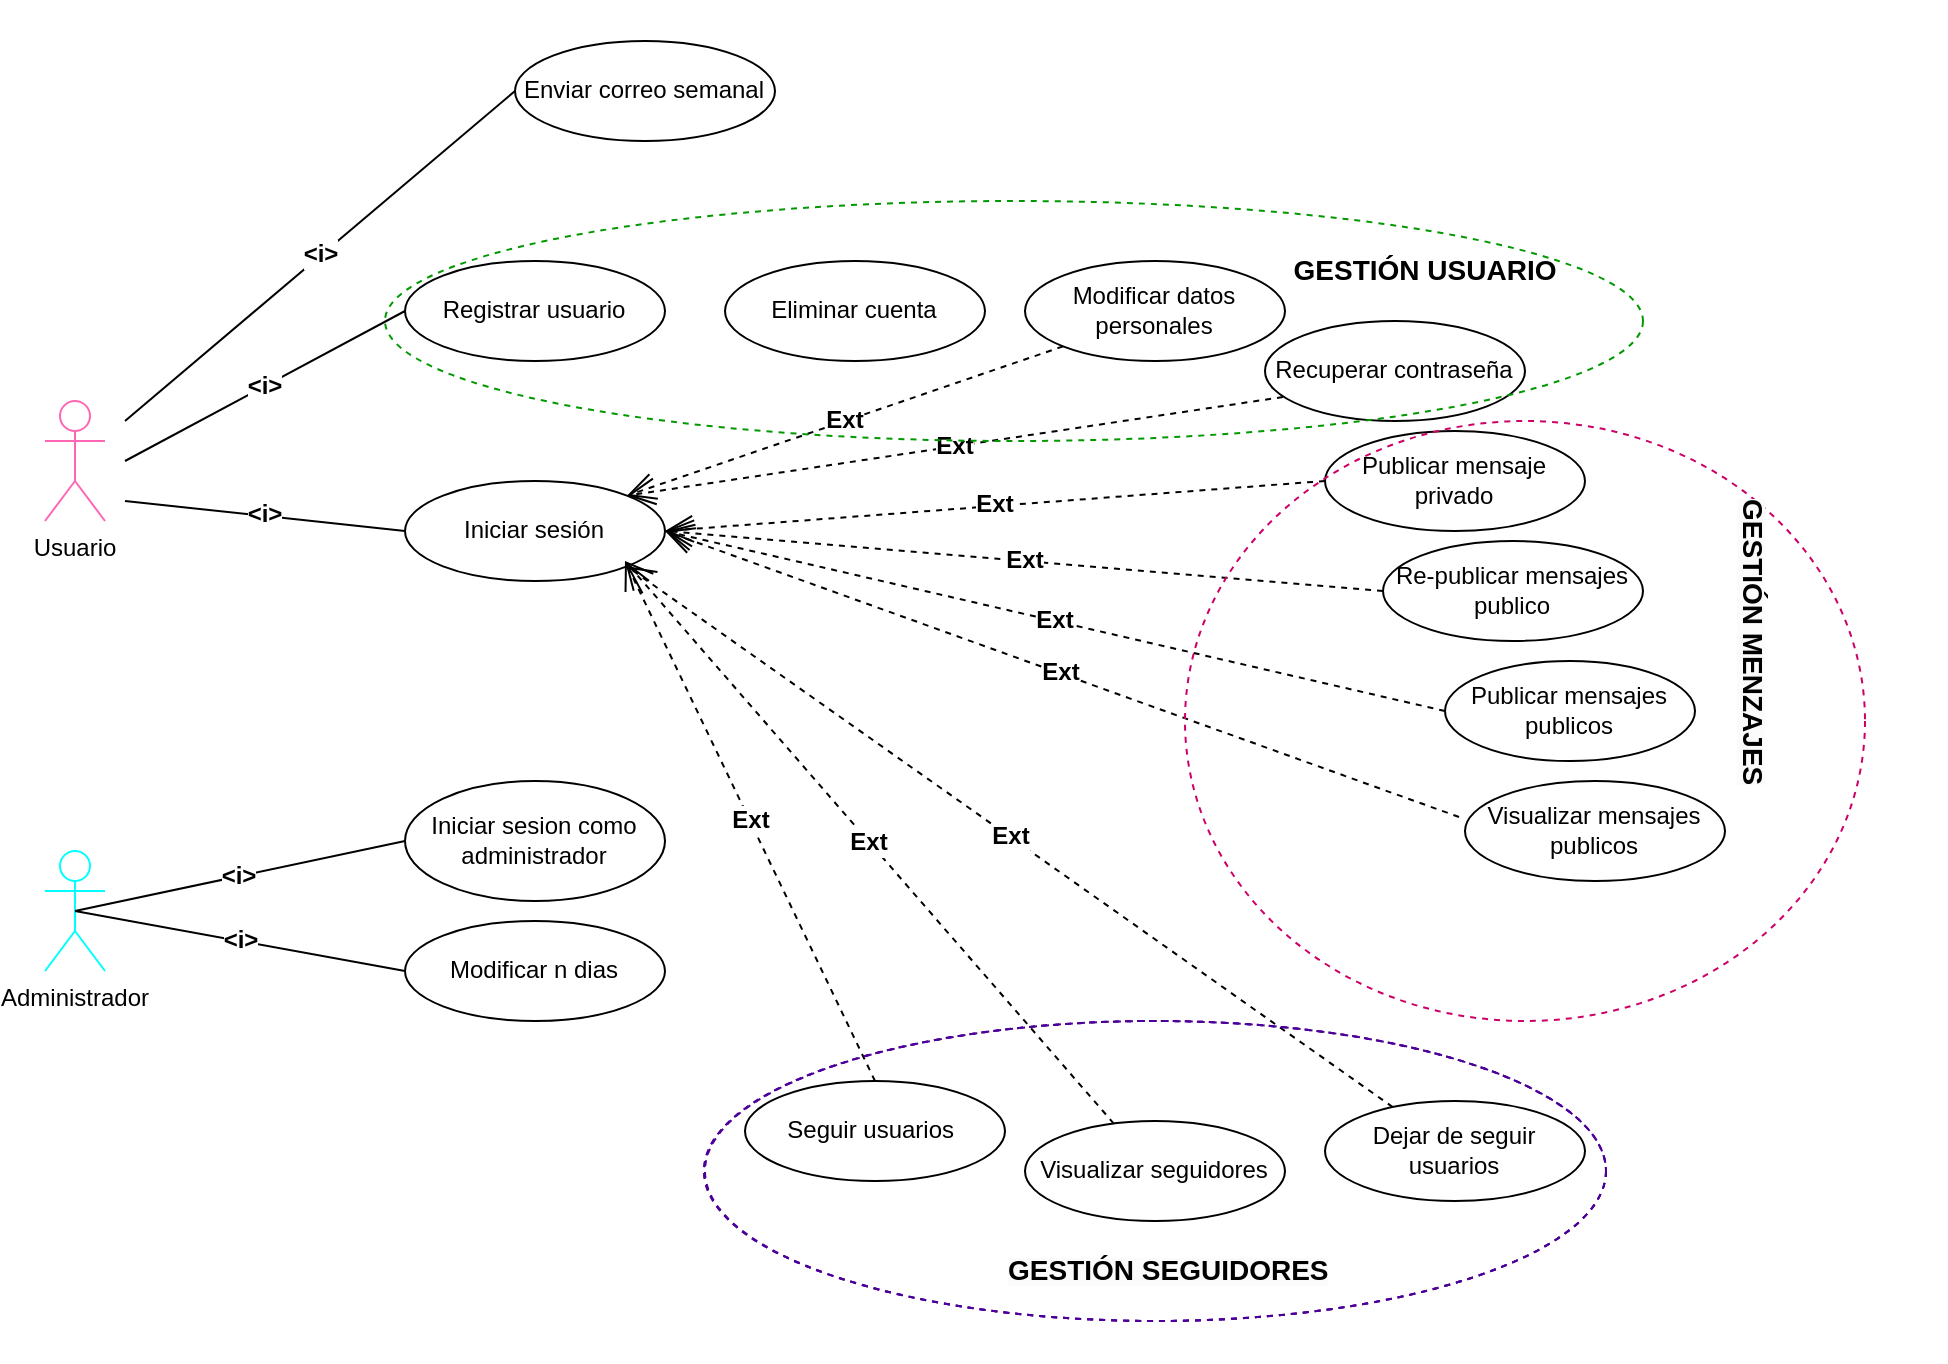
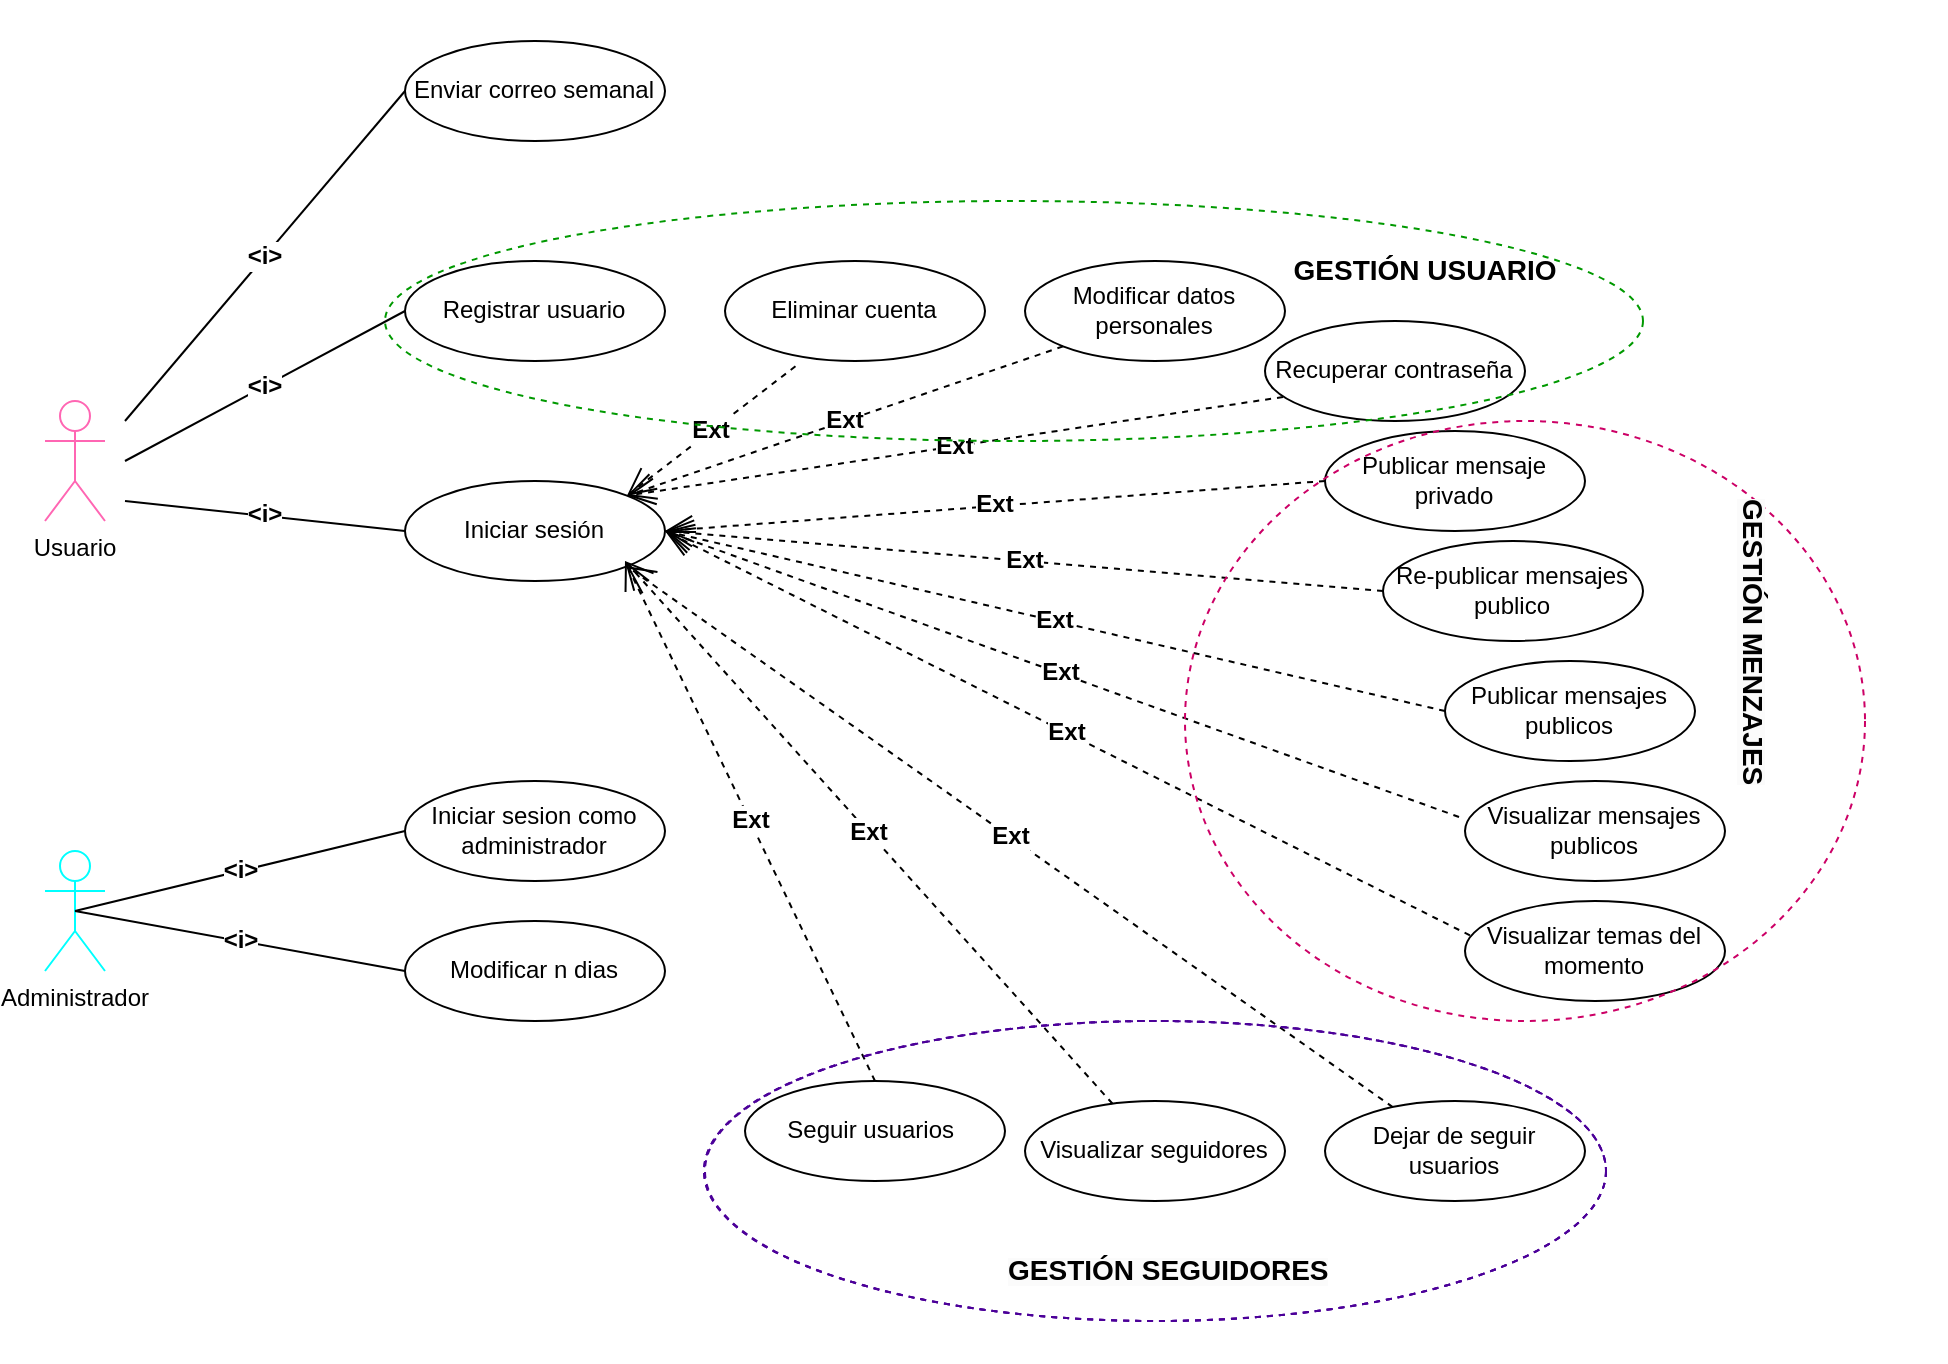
(645, 91) -> (535, 91)
none -> (748, 402)
none -> (1076, 737)
(535, 841) -> (535, 831)
none -> (1595, 951)
(1155, 1171) -> (1155, 1151)
